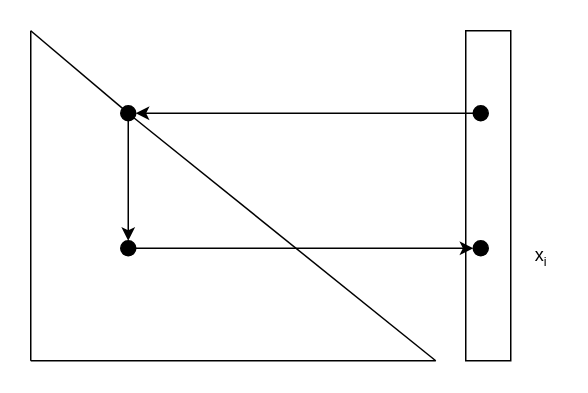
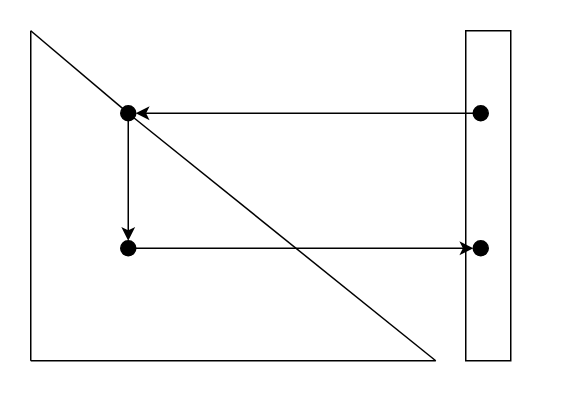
(541, 256) -> none
